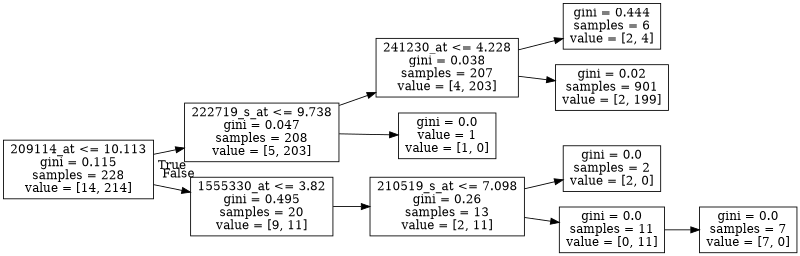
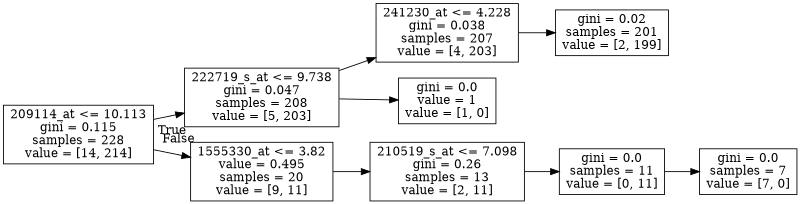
(612, 26) -> none
(612, 88) -> (612, 33)
(612, 169) -> none
(262, 207) -> (262, 172)
